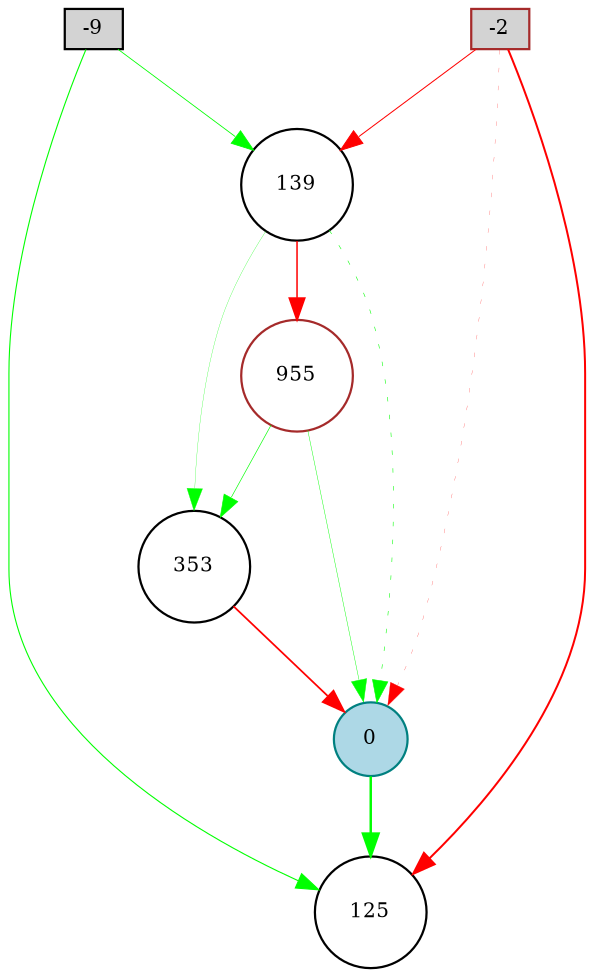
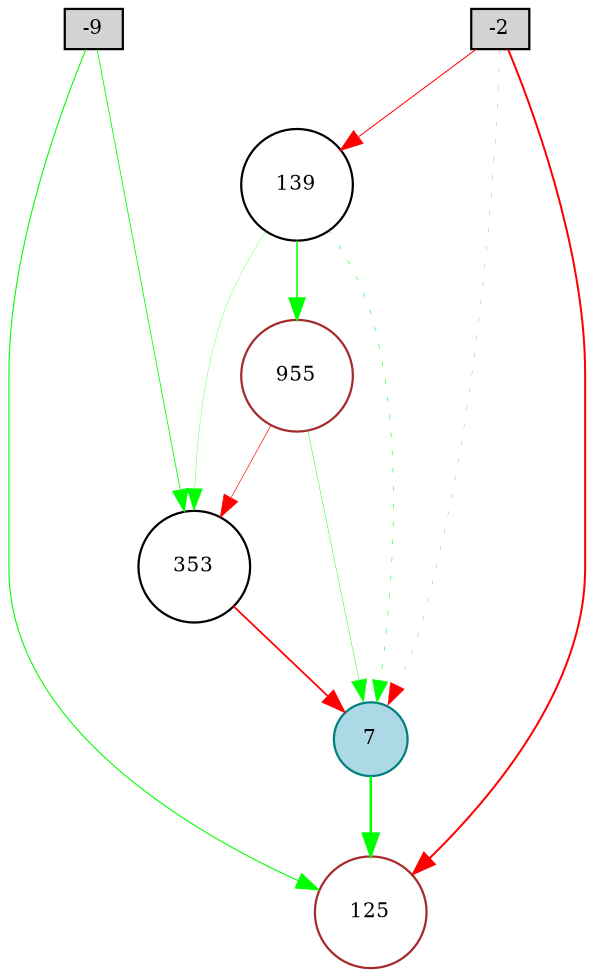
(500, 29) -> (500, 29)
(177, 93) -> (139, 269)
(297, 269) -> (297, 269)
(251, 461) -> (251, 461)
(371, 739) -> (371, 739)
(371, 912) -> (371, 912)
